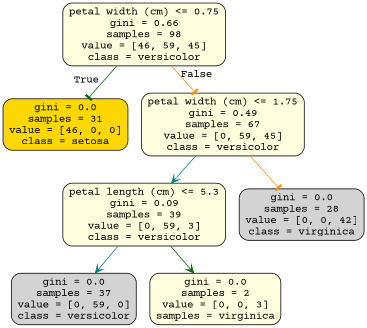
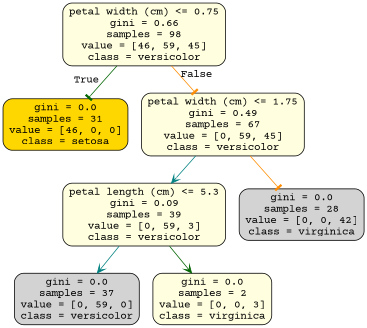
(215, 299) -> (212, 299)
